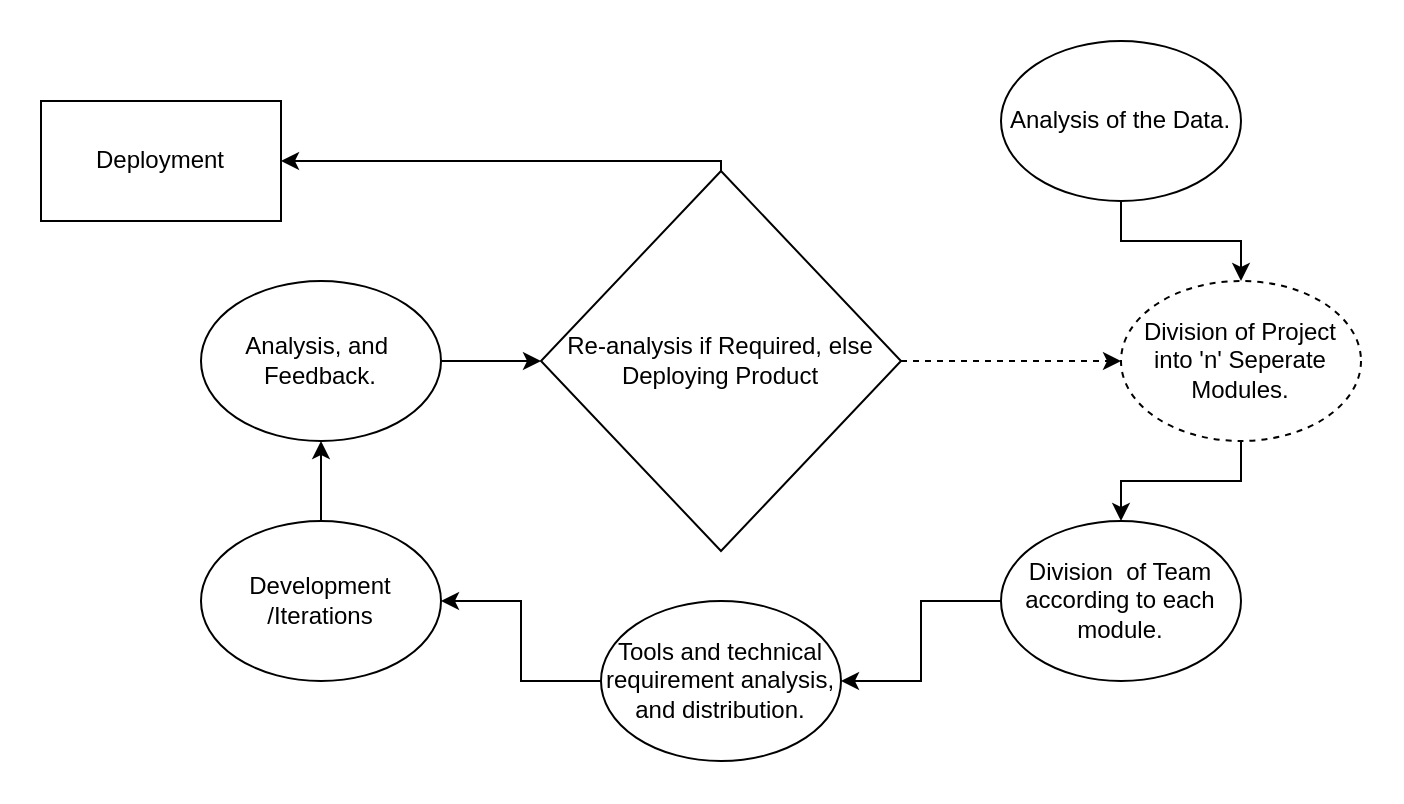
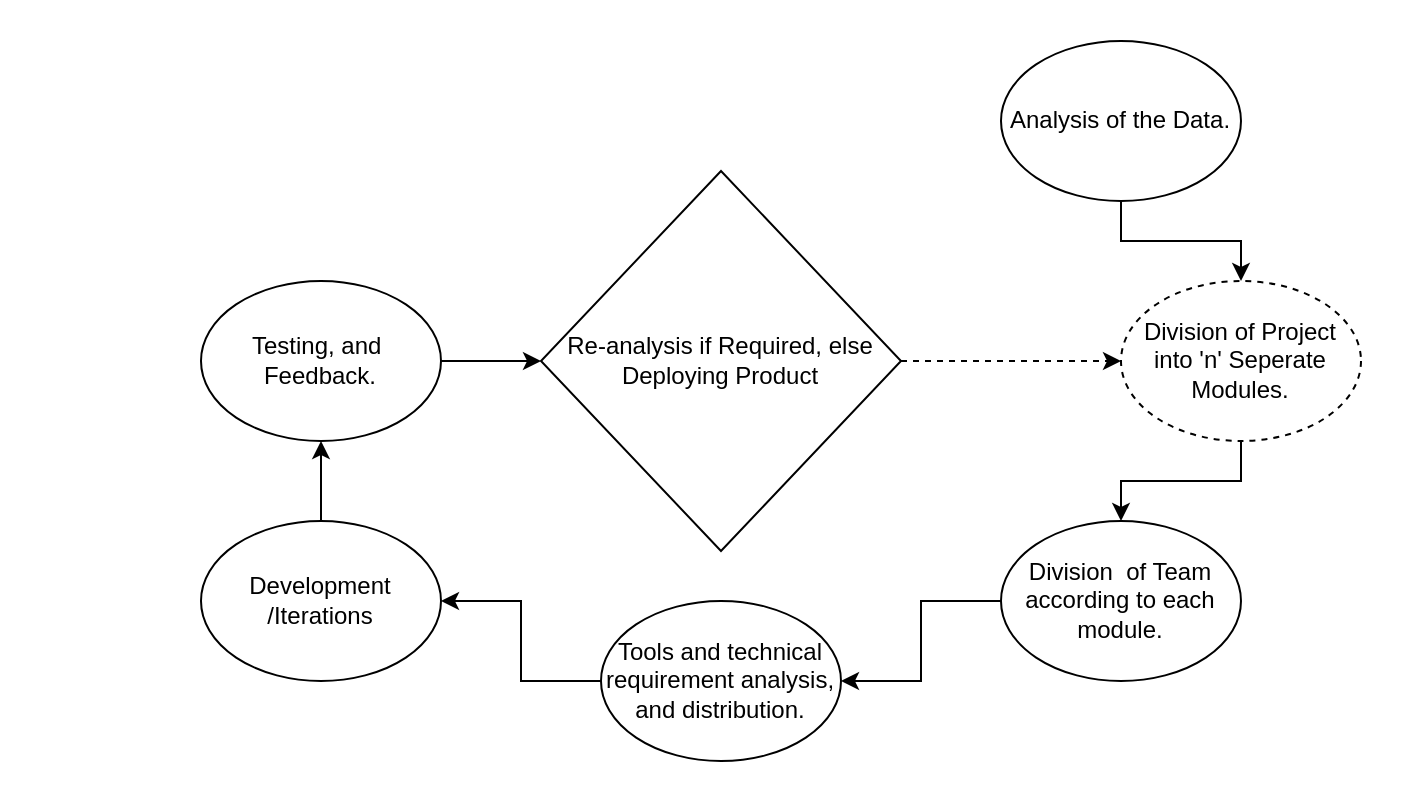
(161, 161) -> none
(513, 161) -> none
(321, 361) -> (321, 361)
